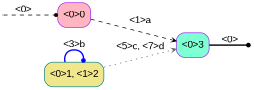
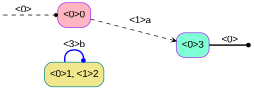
(138, 59) -> none
